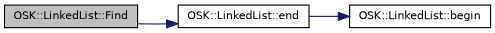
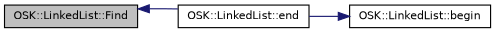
(152, 24) -> (164, 9)
